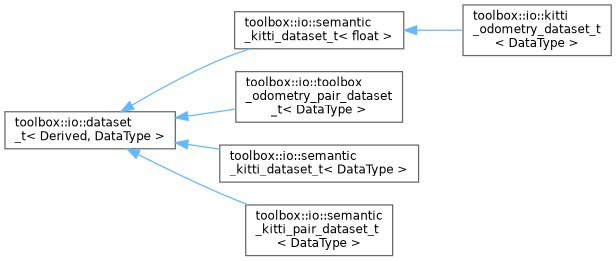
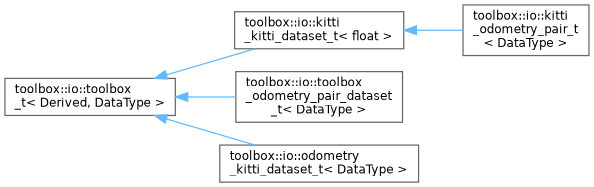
(319, 30) -> (319, 30)
(537, 30) -> (526, 30)
(90, 130) -> (90, 97)
(319, 164) -> (319, 164)
(319, 230) -> none
